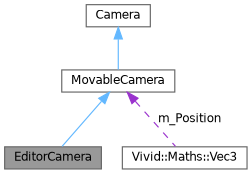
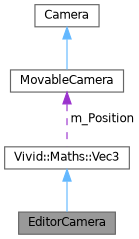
(82, 124) -> (67, 197)
